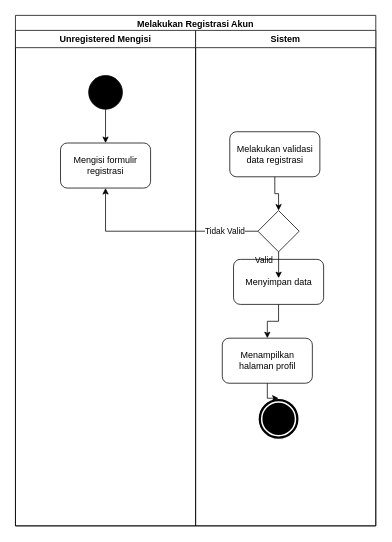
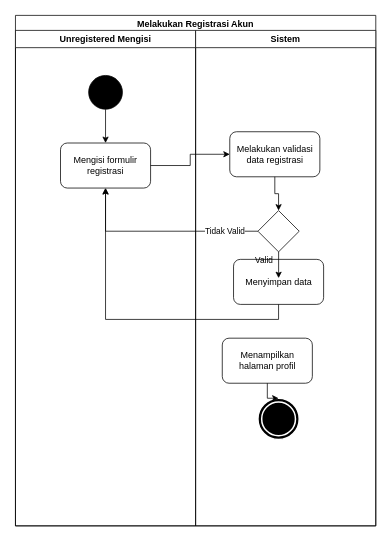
none -> (190, 162)
(269, 321) -> (150, 319)
